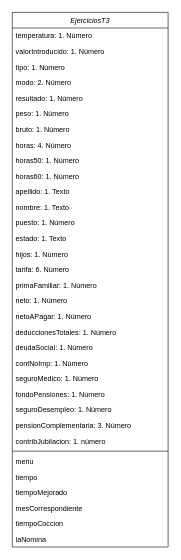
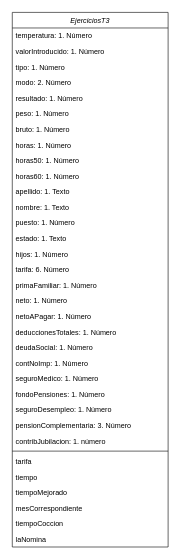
(44, 145) -> (44, 145)
(24, 462) -> (27, 462)
